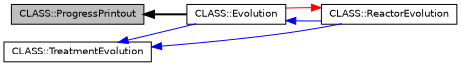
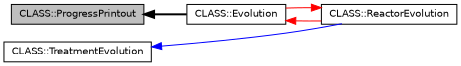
(309, 21) -> (309, 21)
(162, 32) -> none
